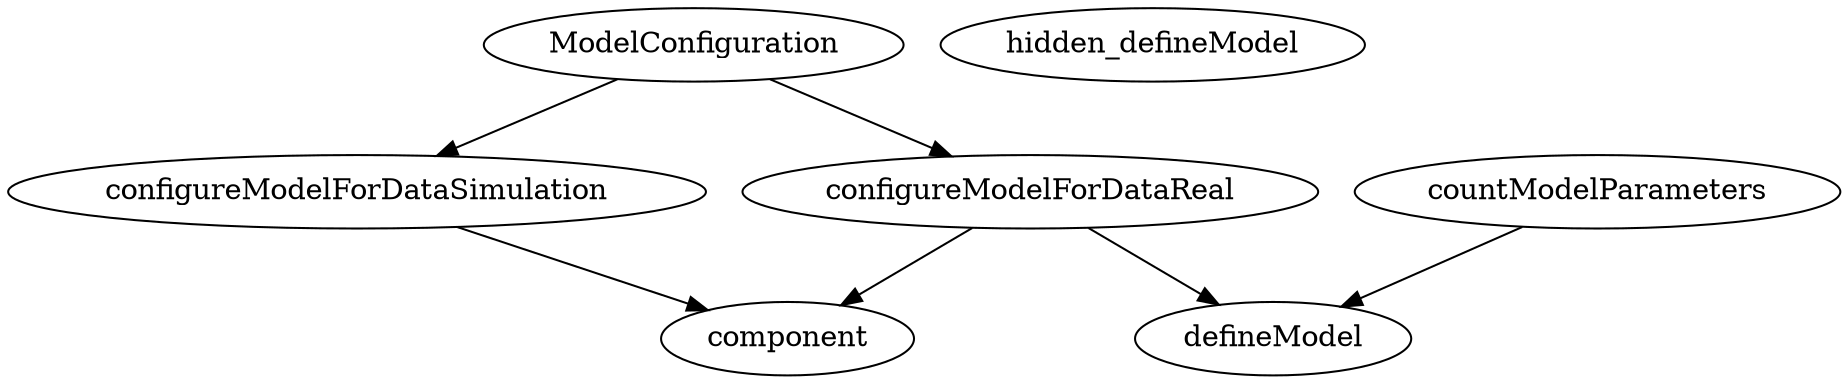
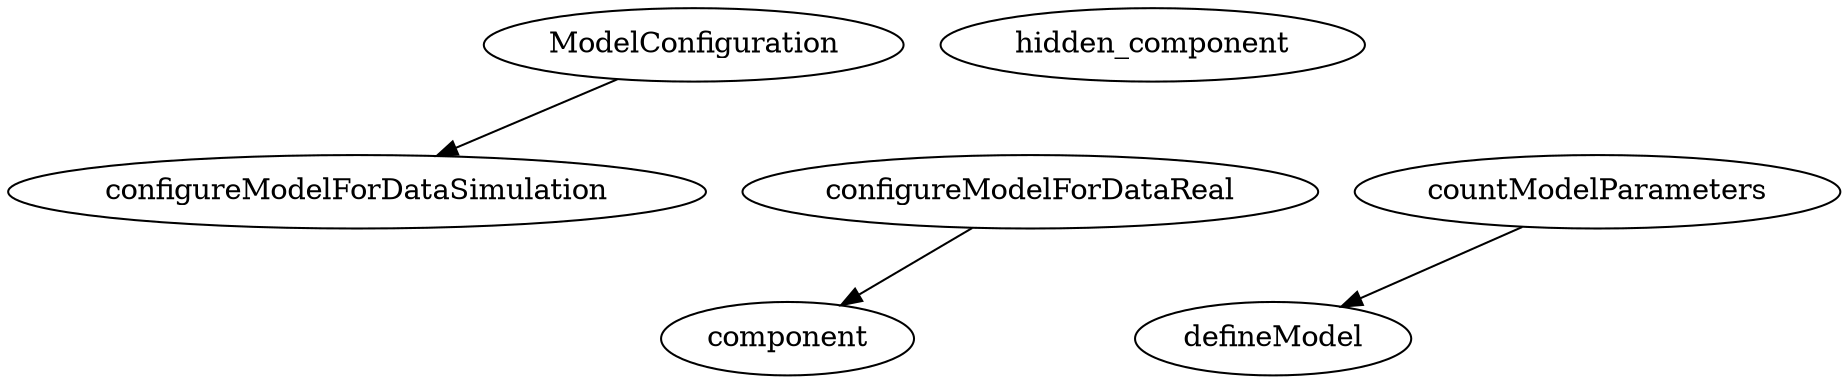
(1153, 45) -> (1153, 45)
(851, 114) -> none
(1145, 261) -> none
(573, 265) -> none
